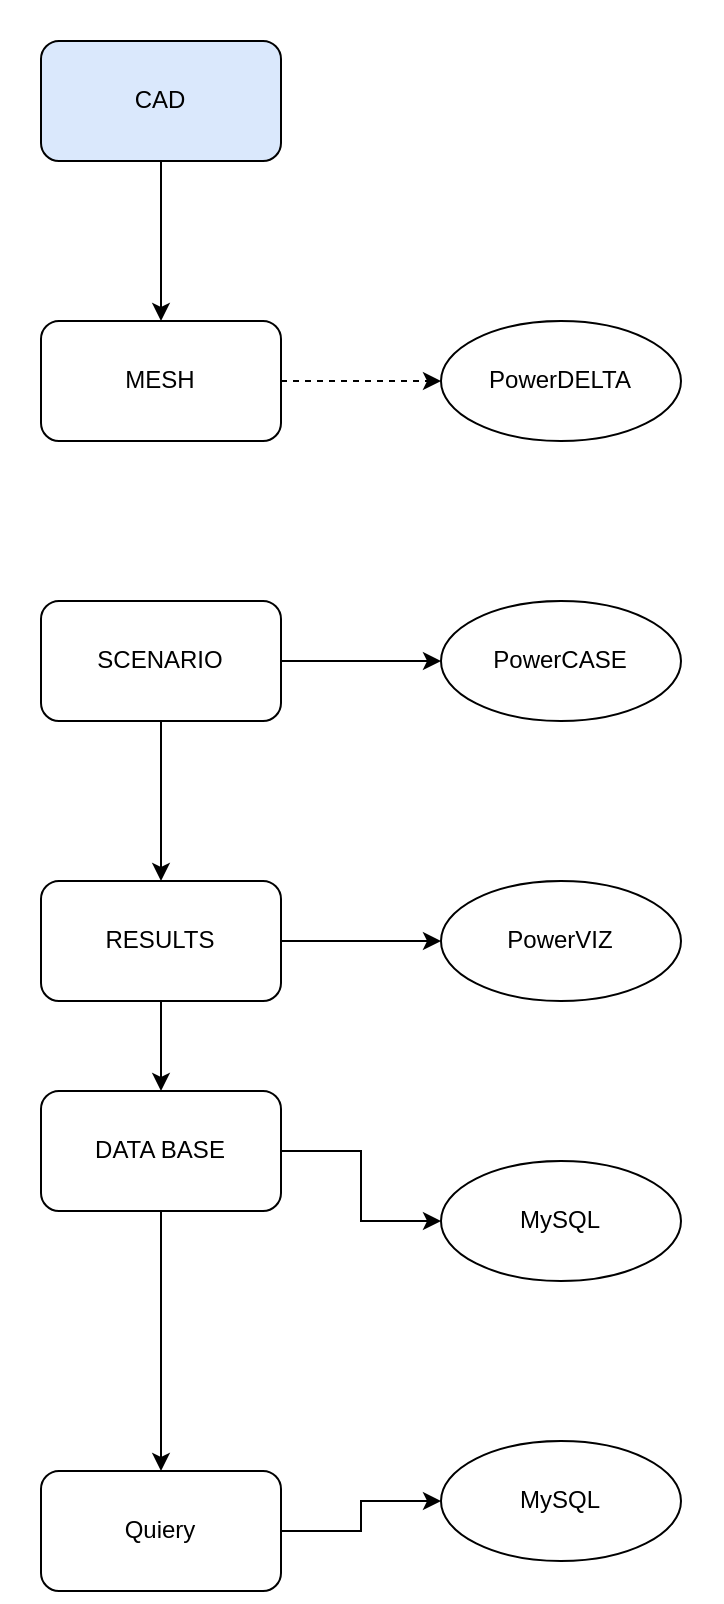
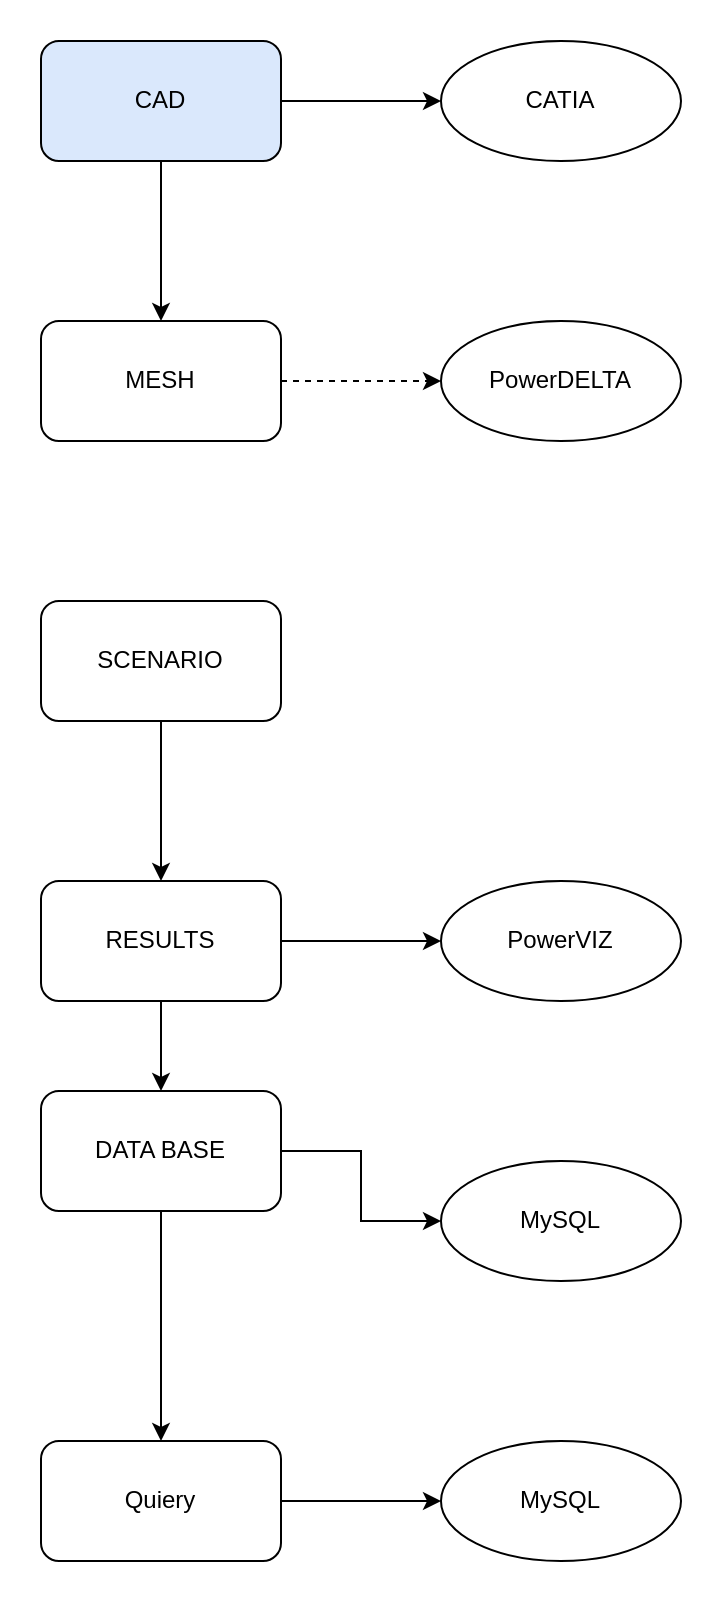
none -> (354, 101)
none -> (561, 101)
(354, 661) -> none
(561, 661) -> none
(161, 1531) -> (161, 1501)
